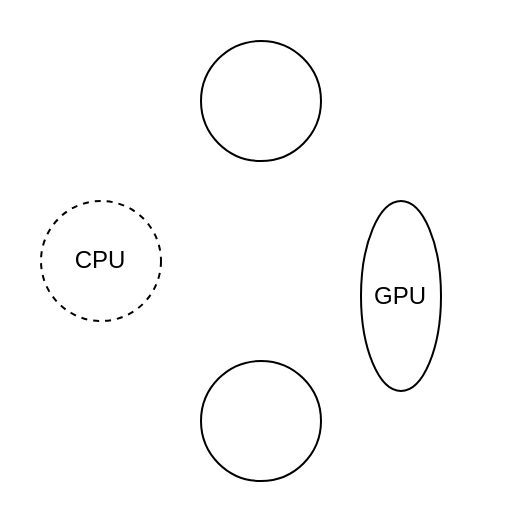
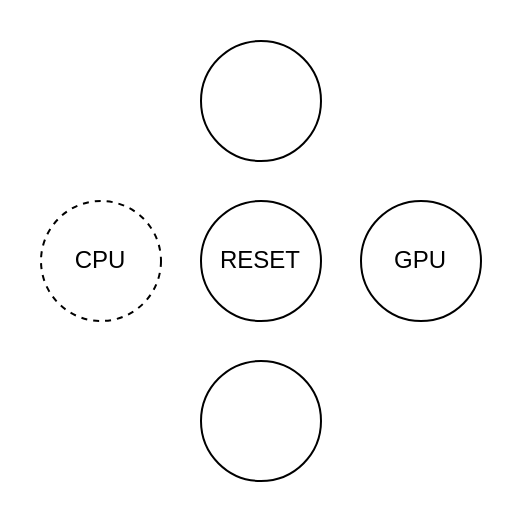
none -> (261, 261)
(401, 296) -> (421, 261)
